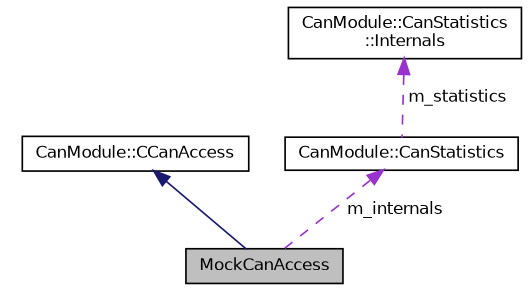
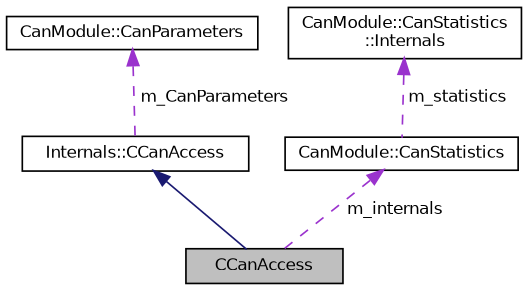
none -> (132, 33)
(136, 154) -> (136, 154)
(264, 266) -> (264, 266)
